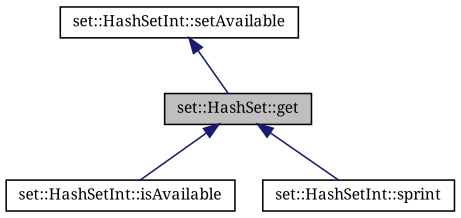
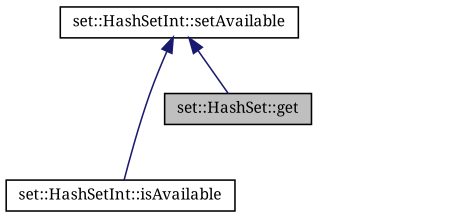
(173, 157) -> (143, 115)
(359, 196) -> none
